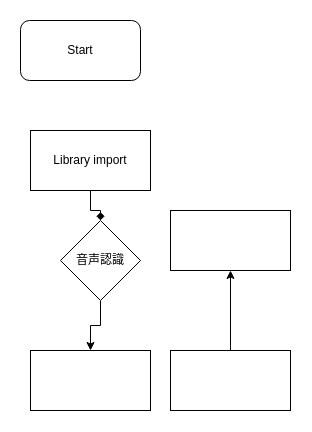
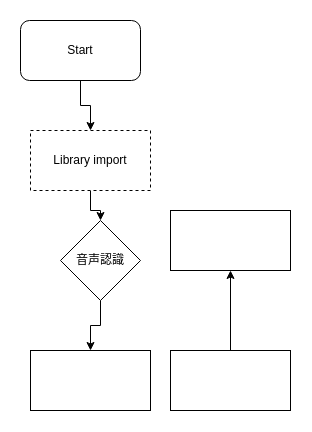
none -> (82, 106)
(91, 161) -> (91, 161)
(99, 211) -> (99, 211)
